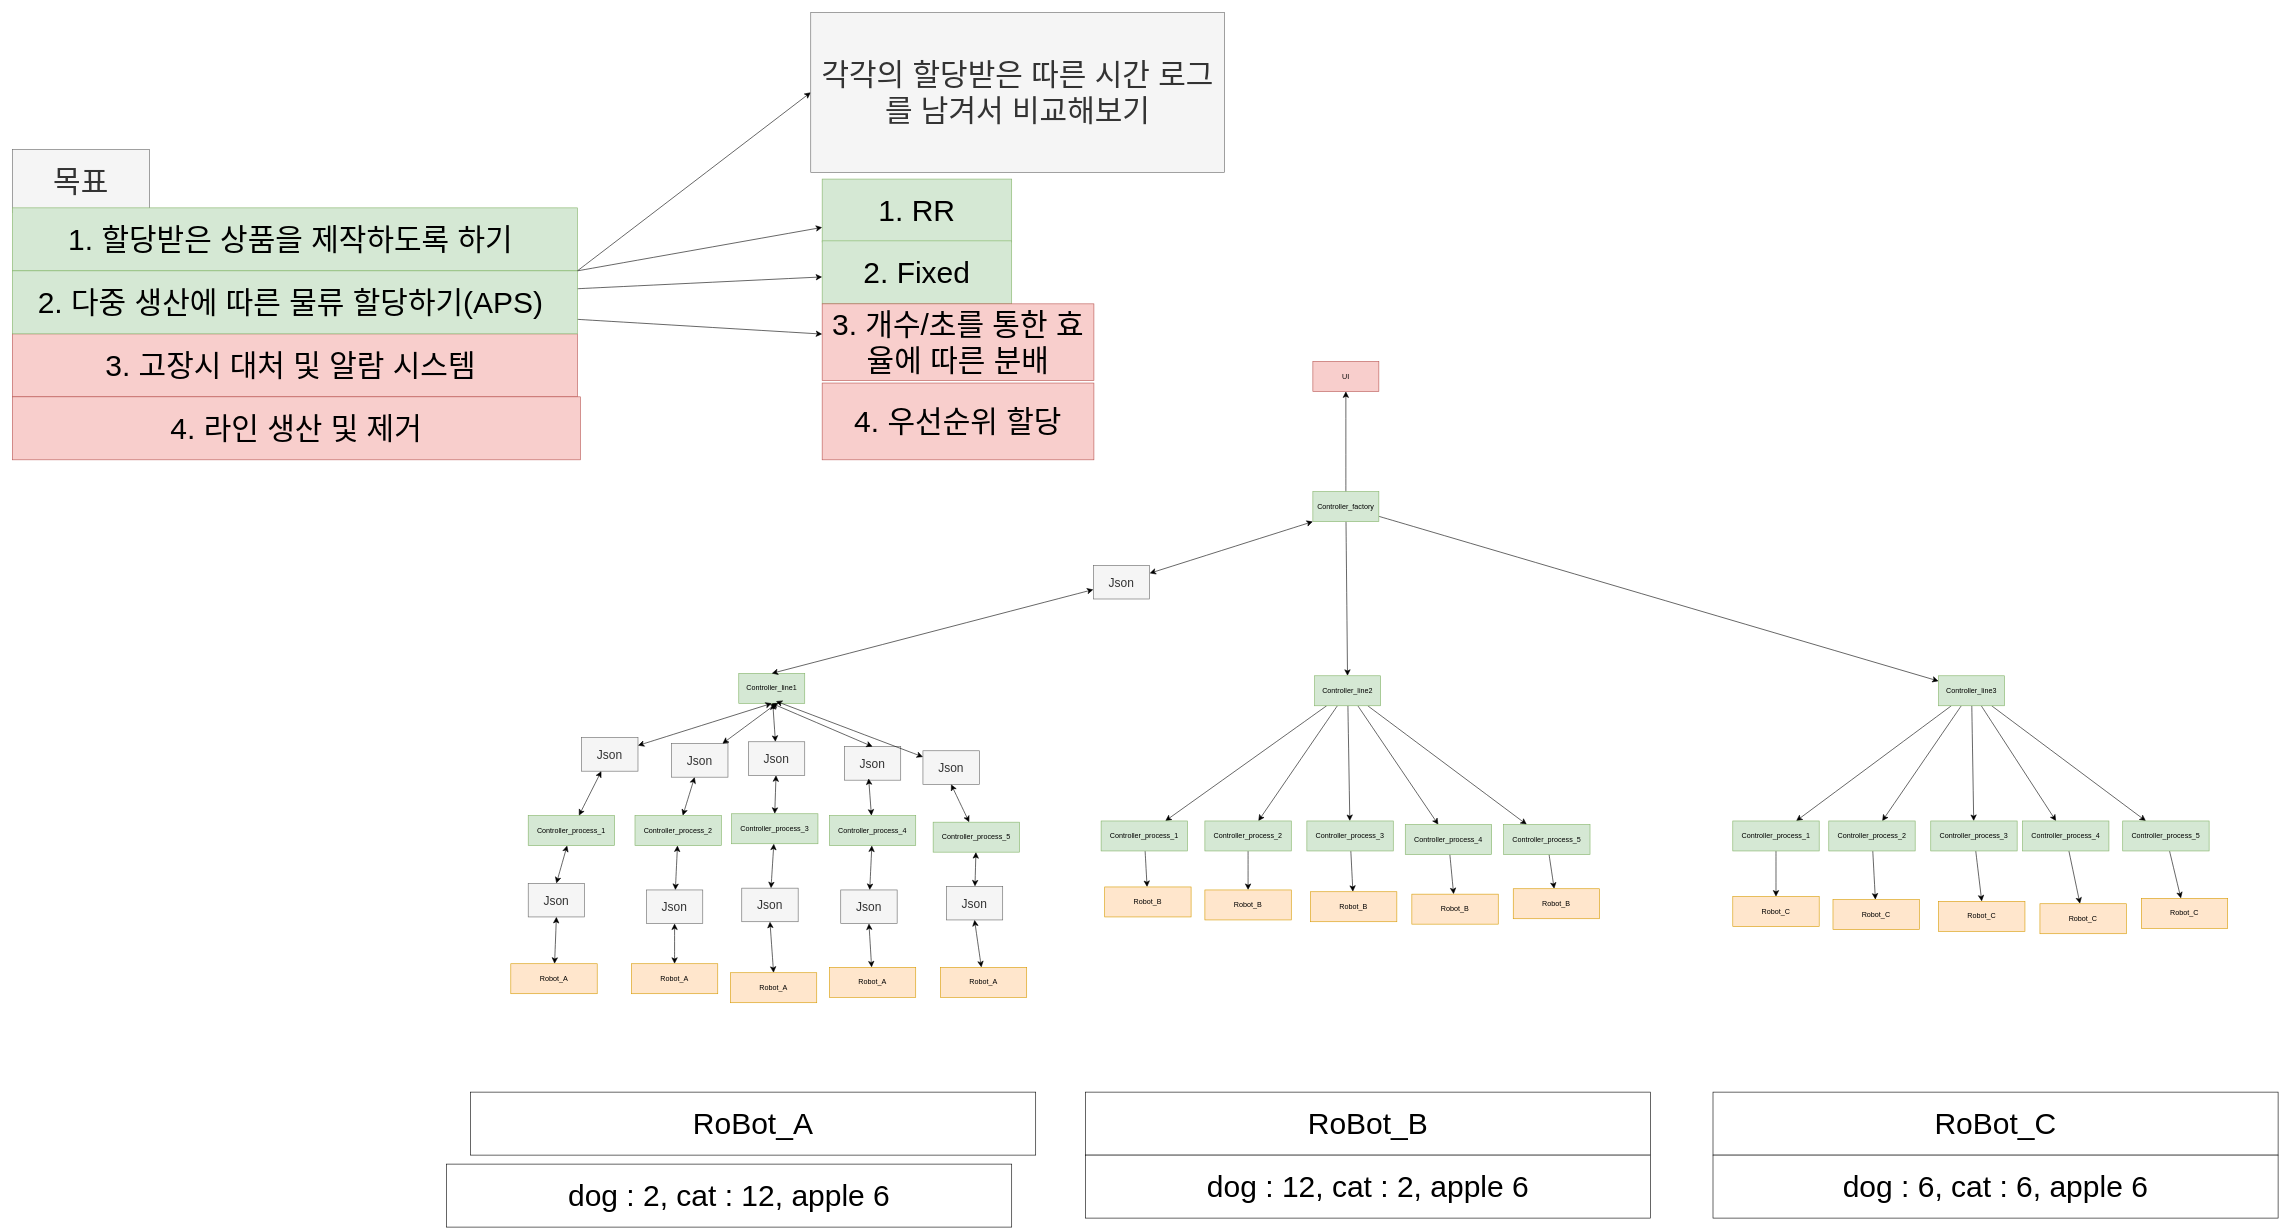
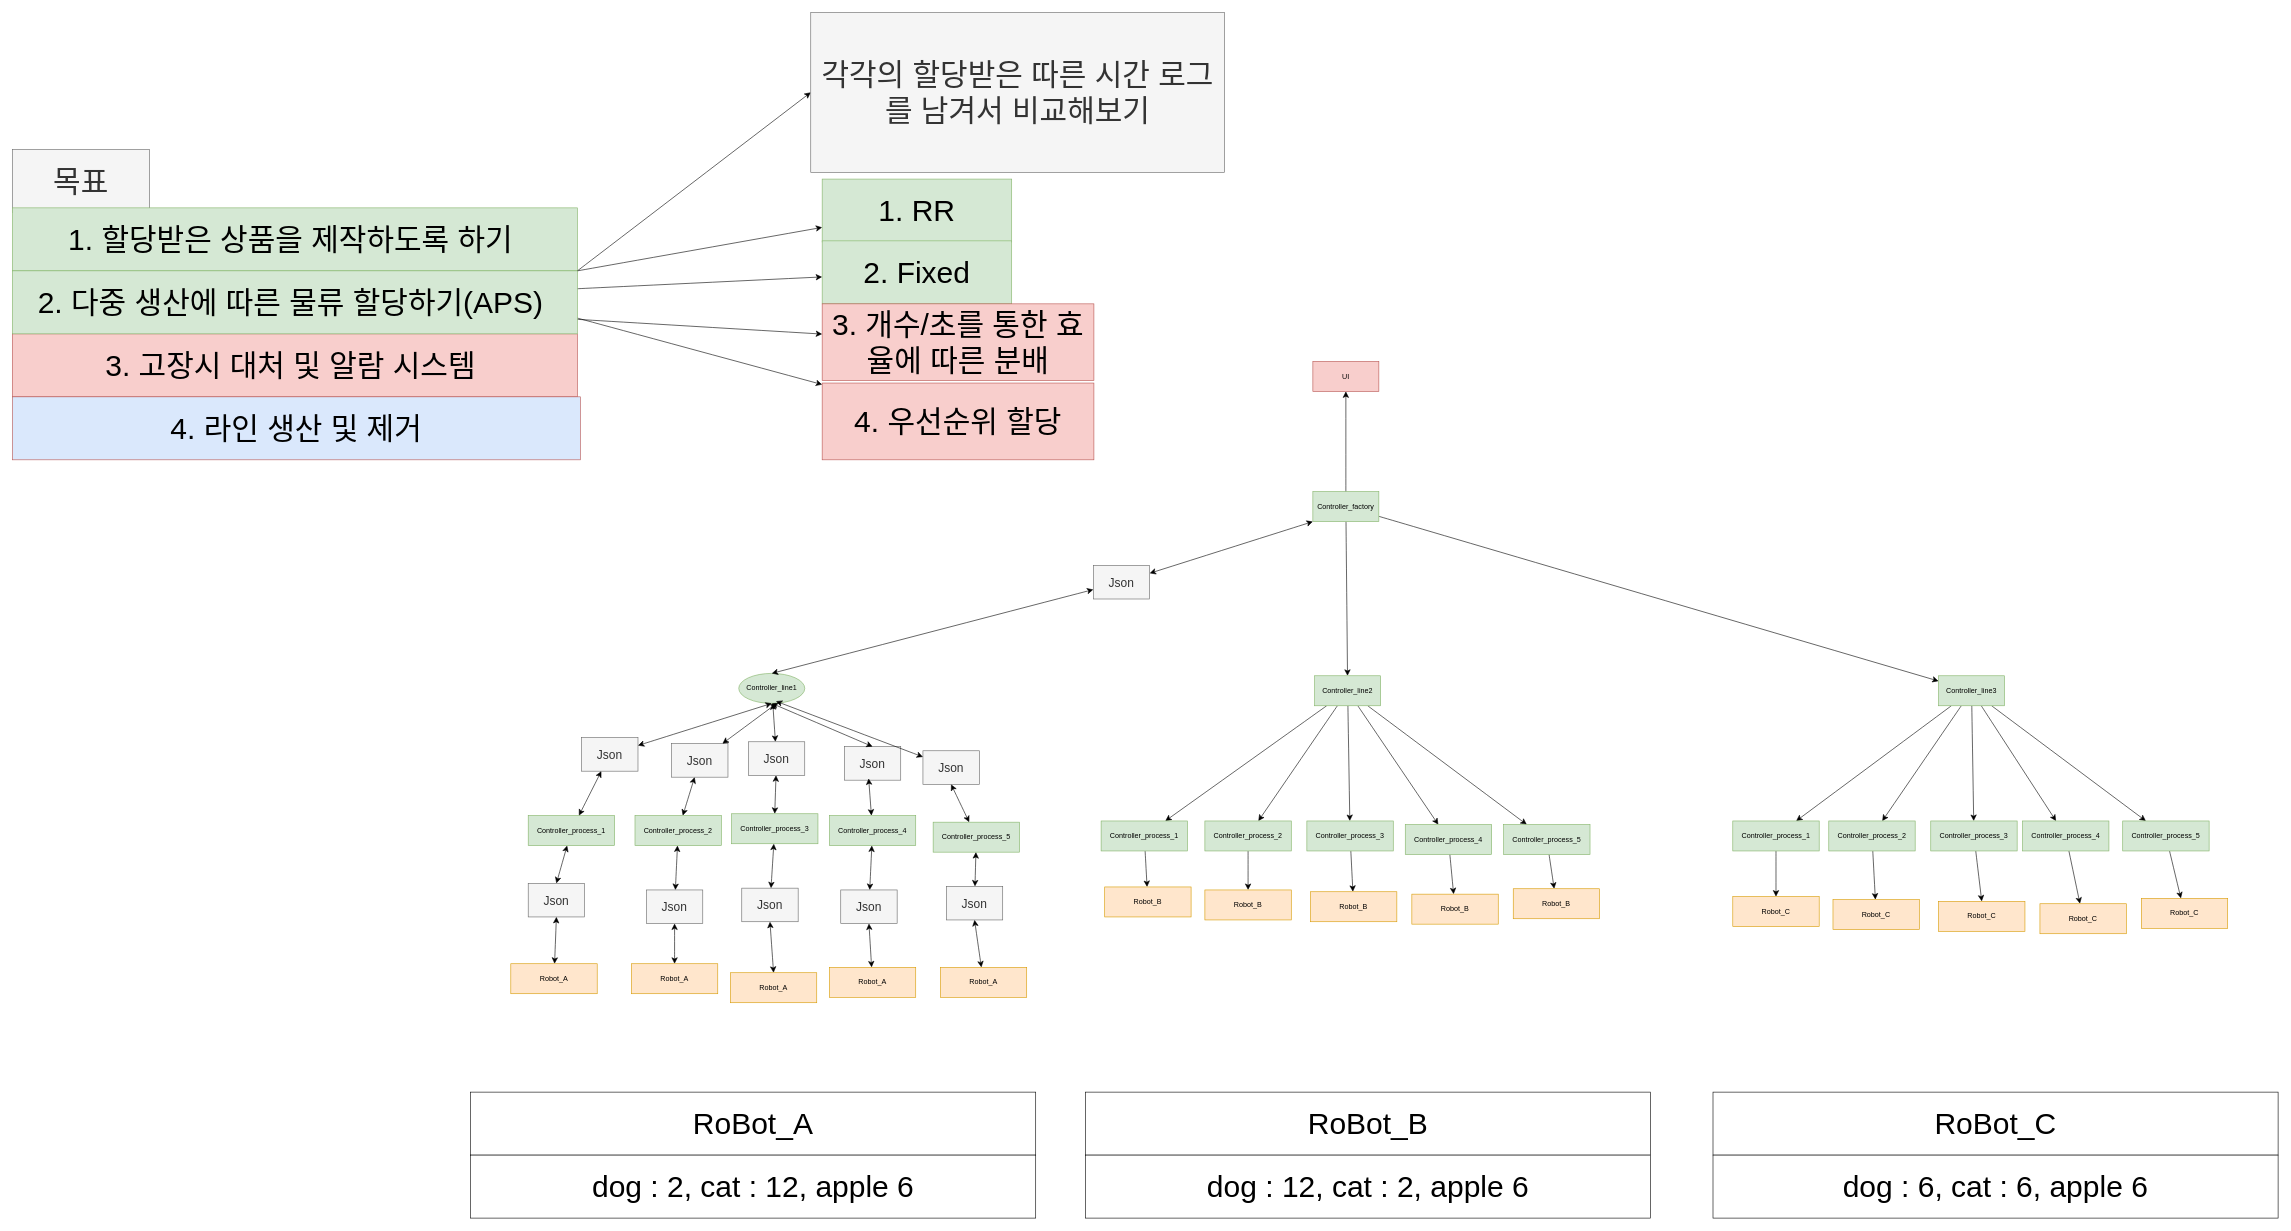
none -> (703, 352)
(296, 428) -> (296, 428)
(772, 689) -> (772, 689)
(729, 1196) -> (753, 1187)
